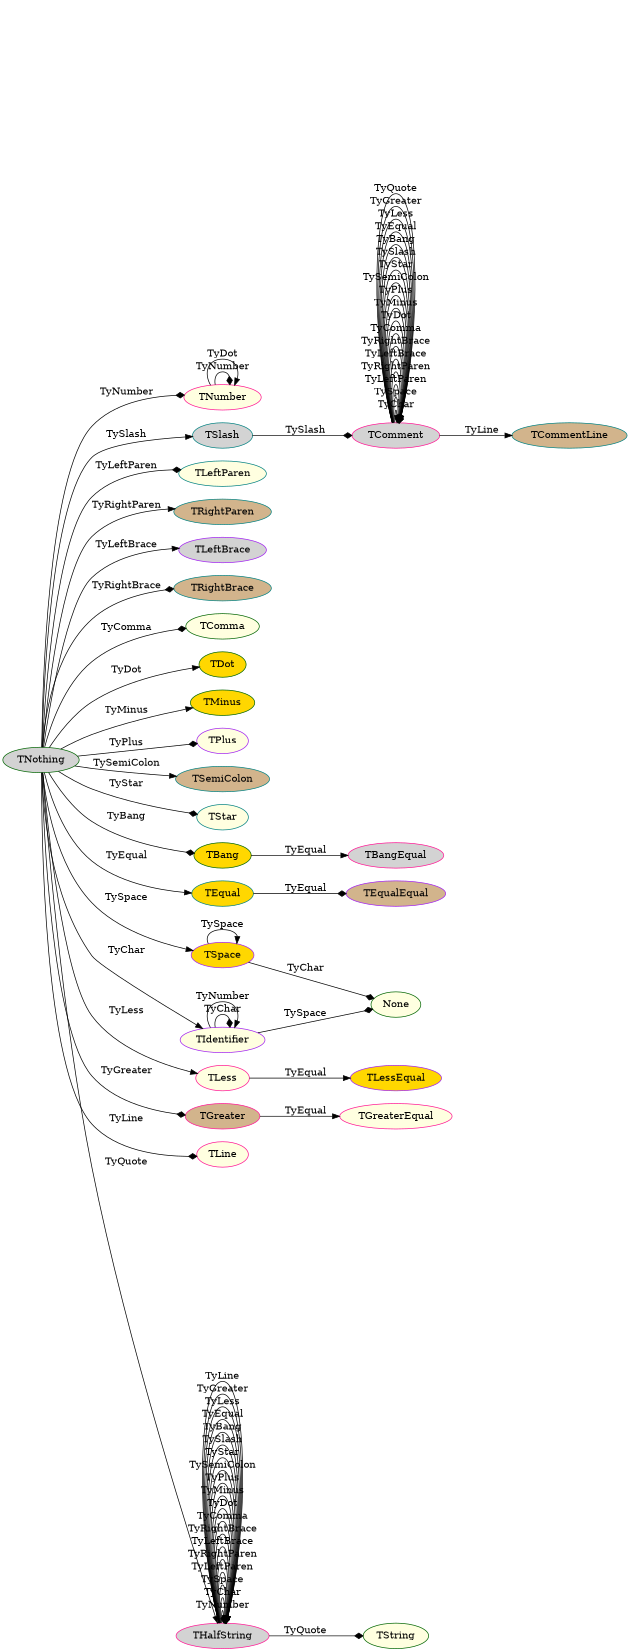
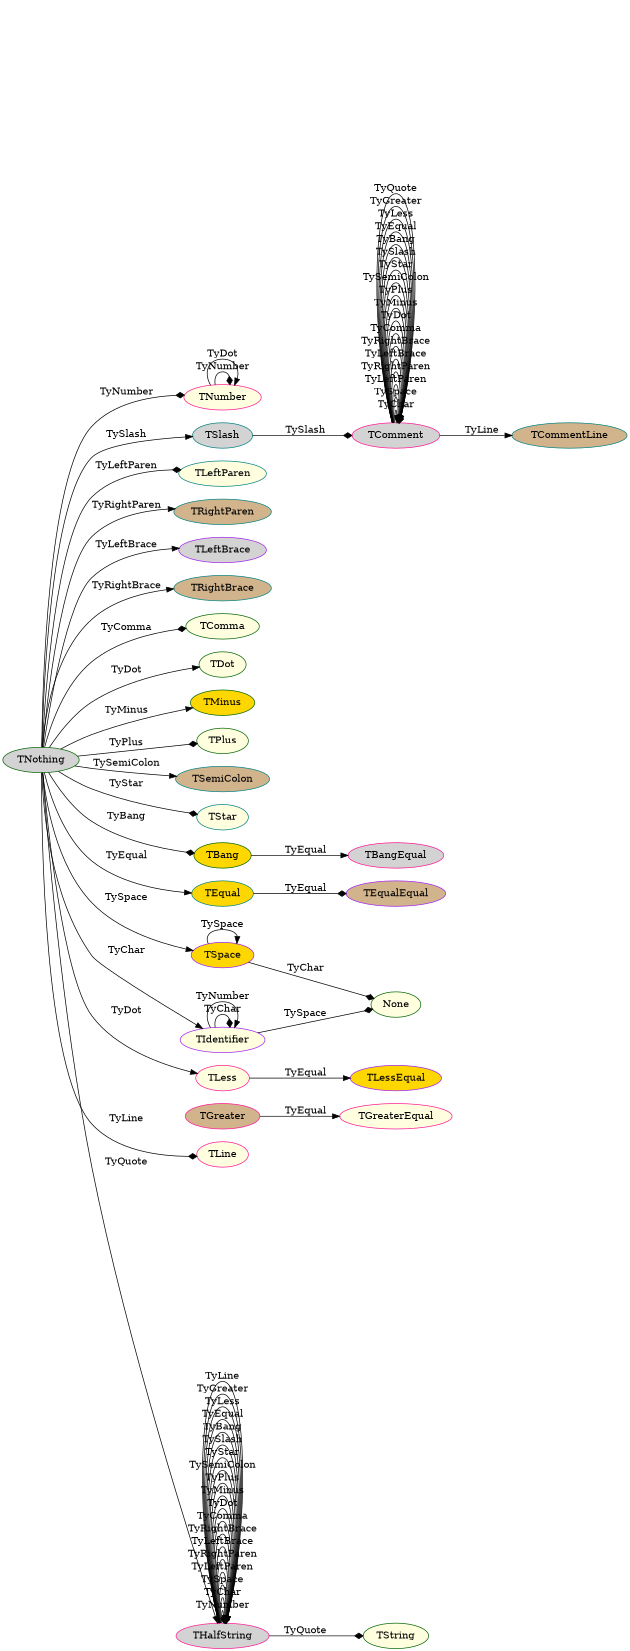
(73, 642) -> (73, 642)
(223, 665) -> (223, 665)
(223, 741) -> (223, 741)
(52, 924) -> none
(127, 1011) -> (127, 1011)
